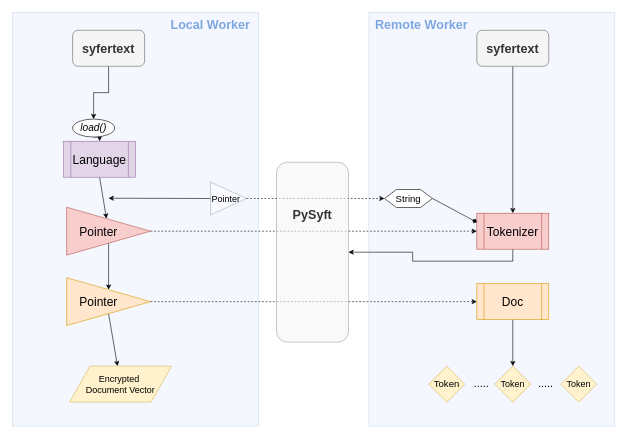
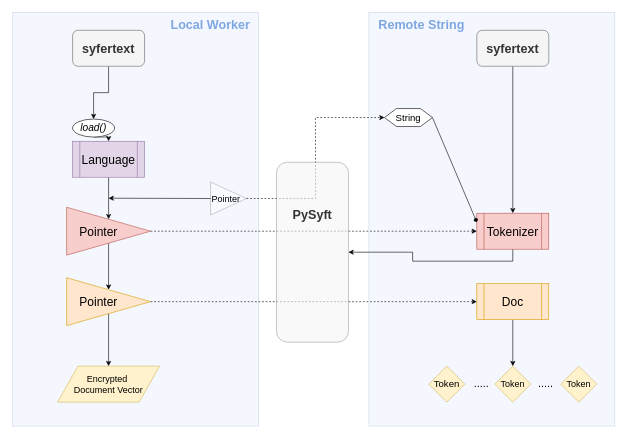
(422, 24) -> (422, 24)
(99, 159) -> (108, 159)
(408, 199) -> (408, 118)
(120, 384) -> (108, 384)
